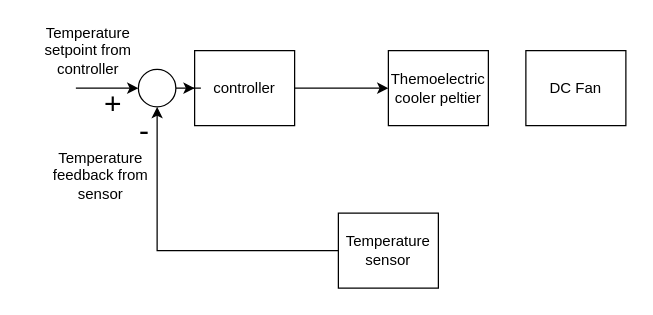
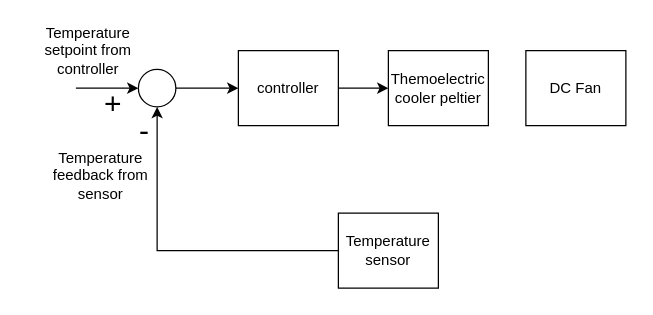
(244, 88) -> (288, 88)
